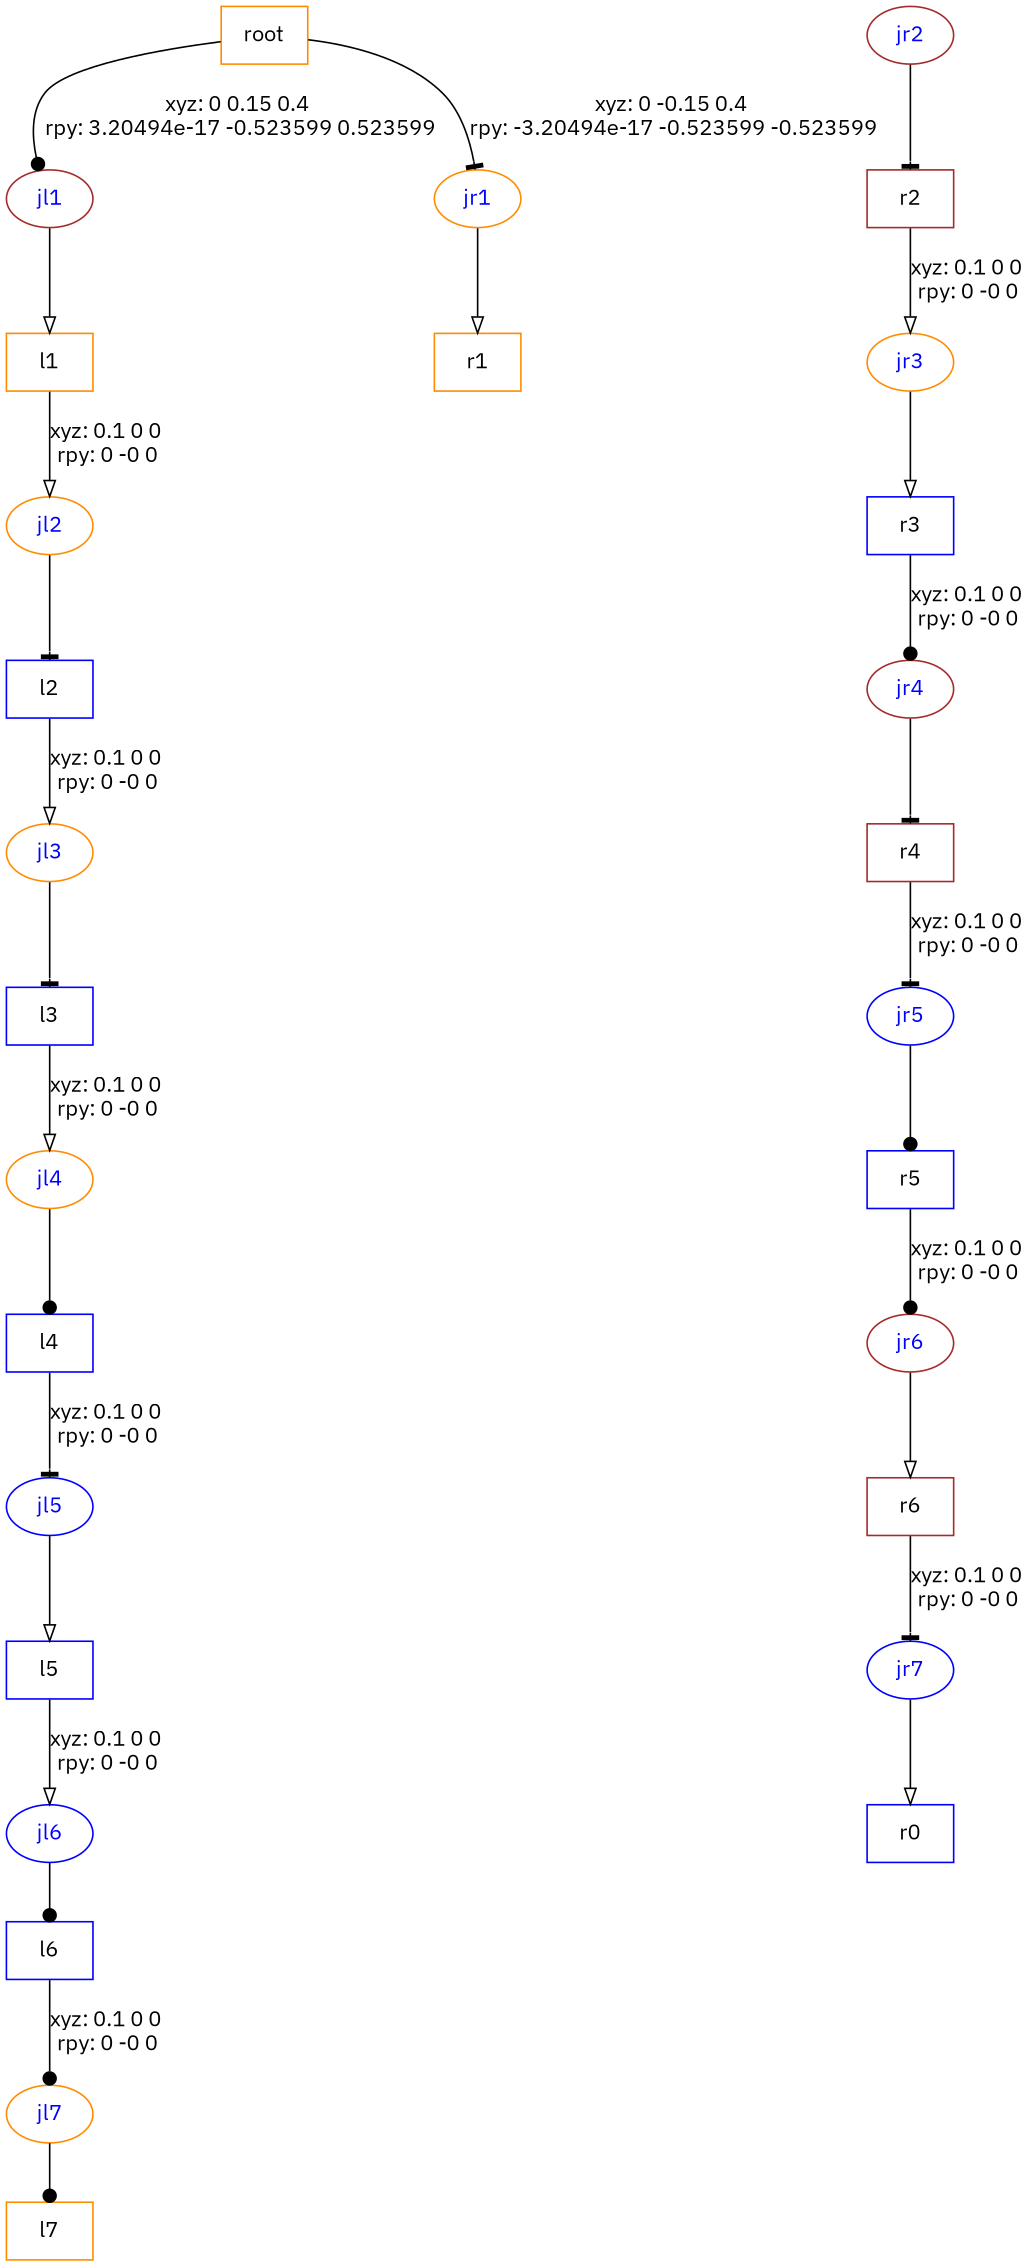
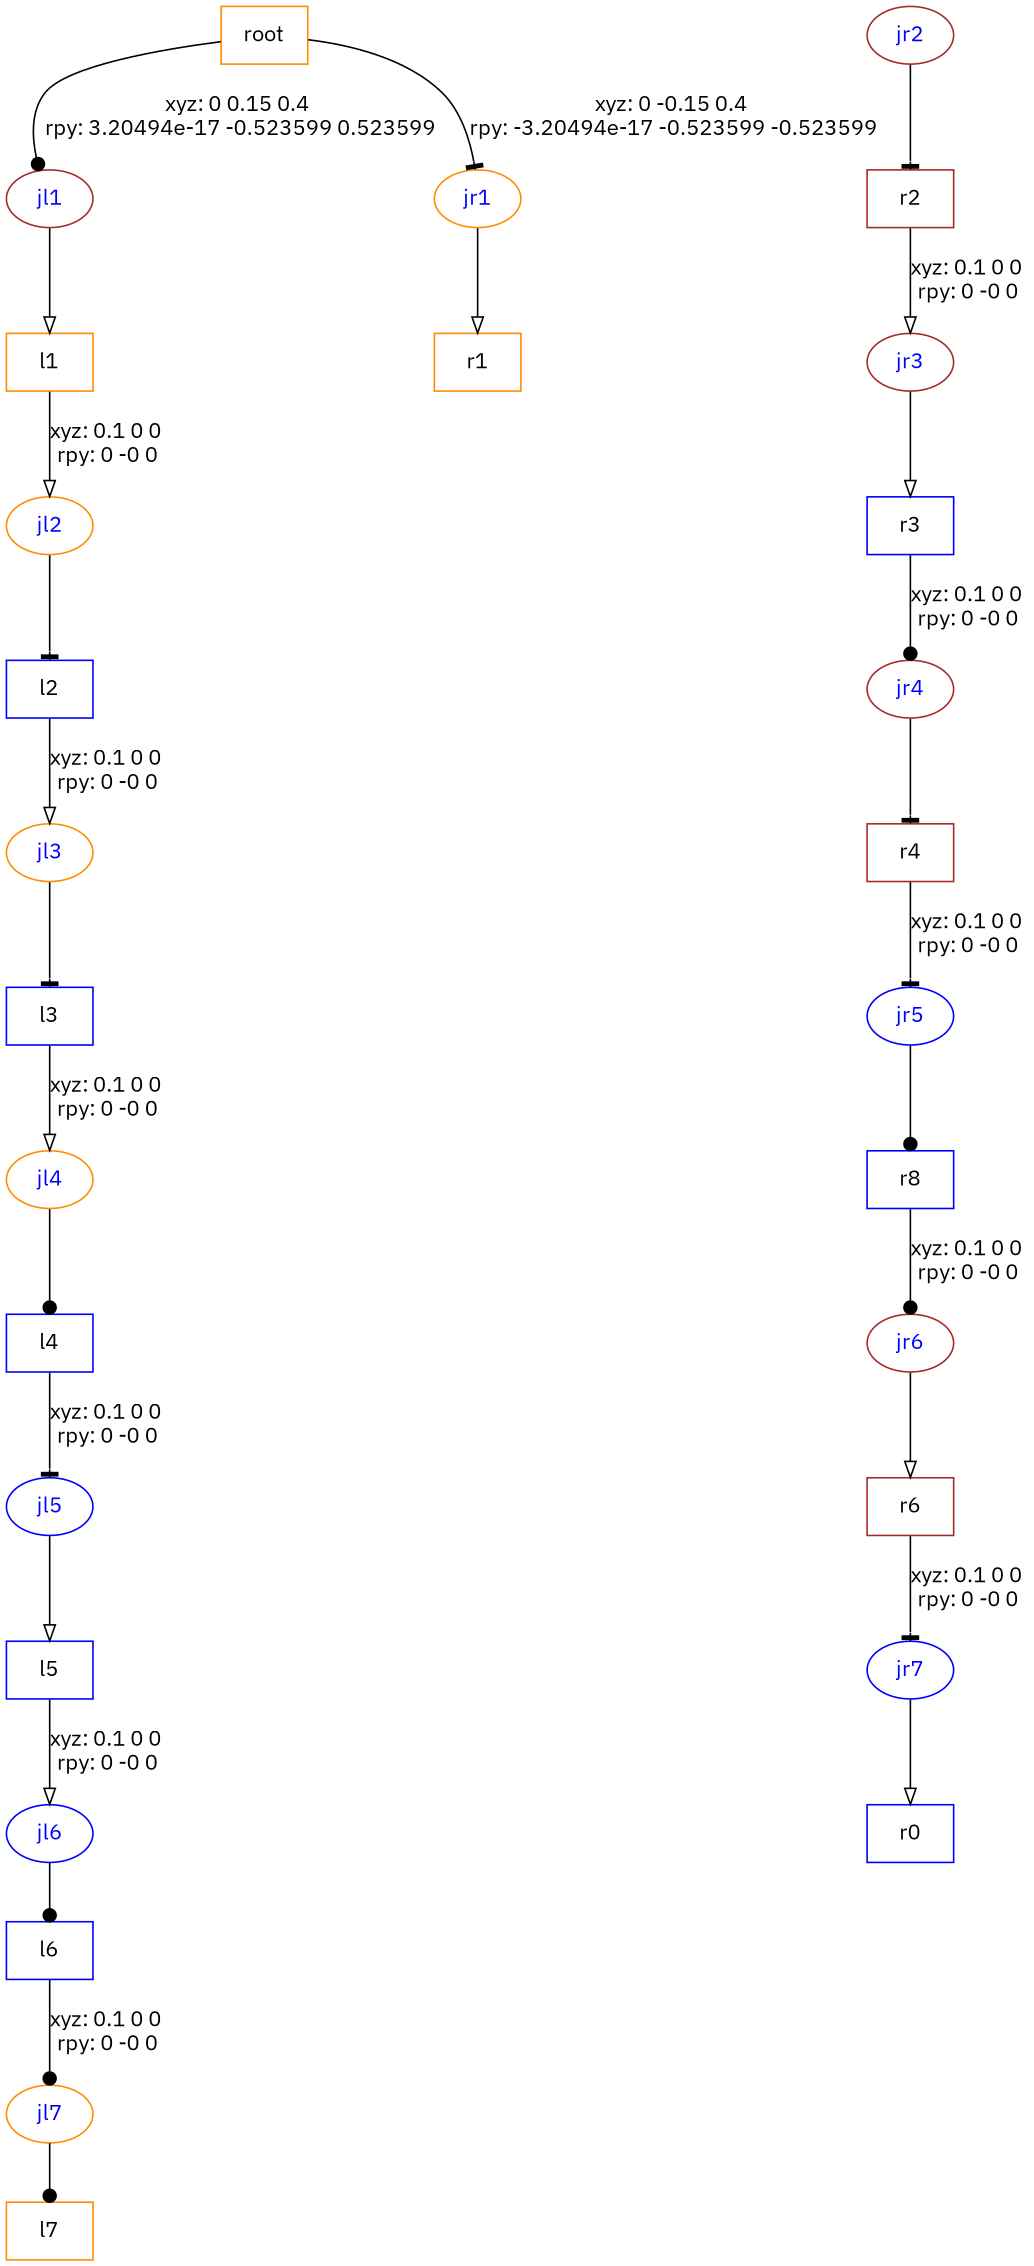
(910, 362) -> (910, 362)
(910, 1180) -> (910, 1180)
